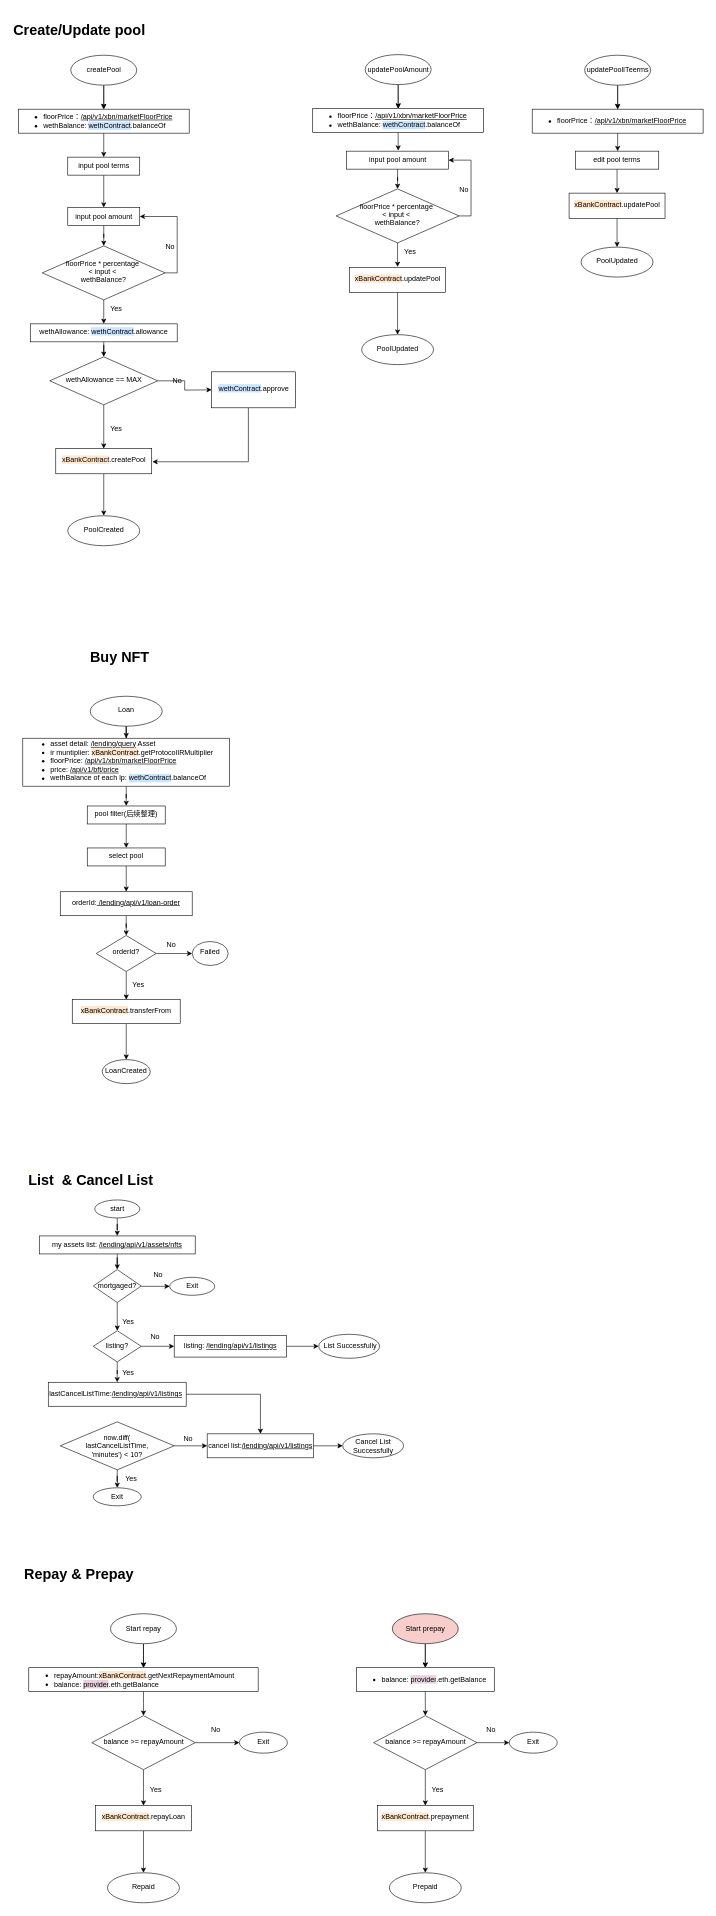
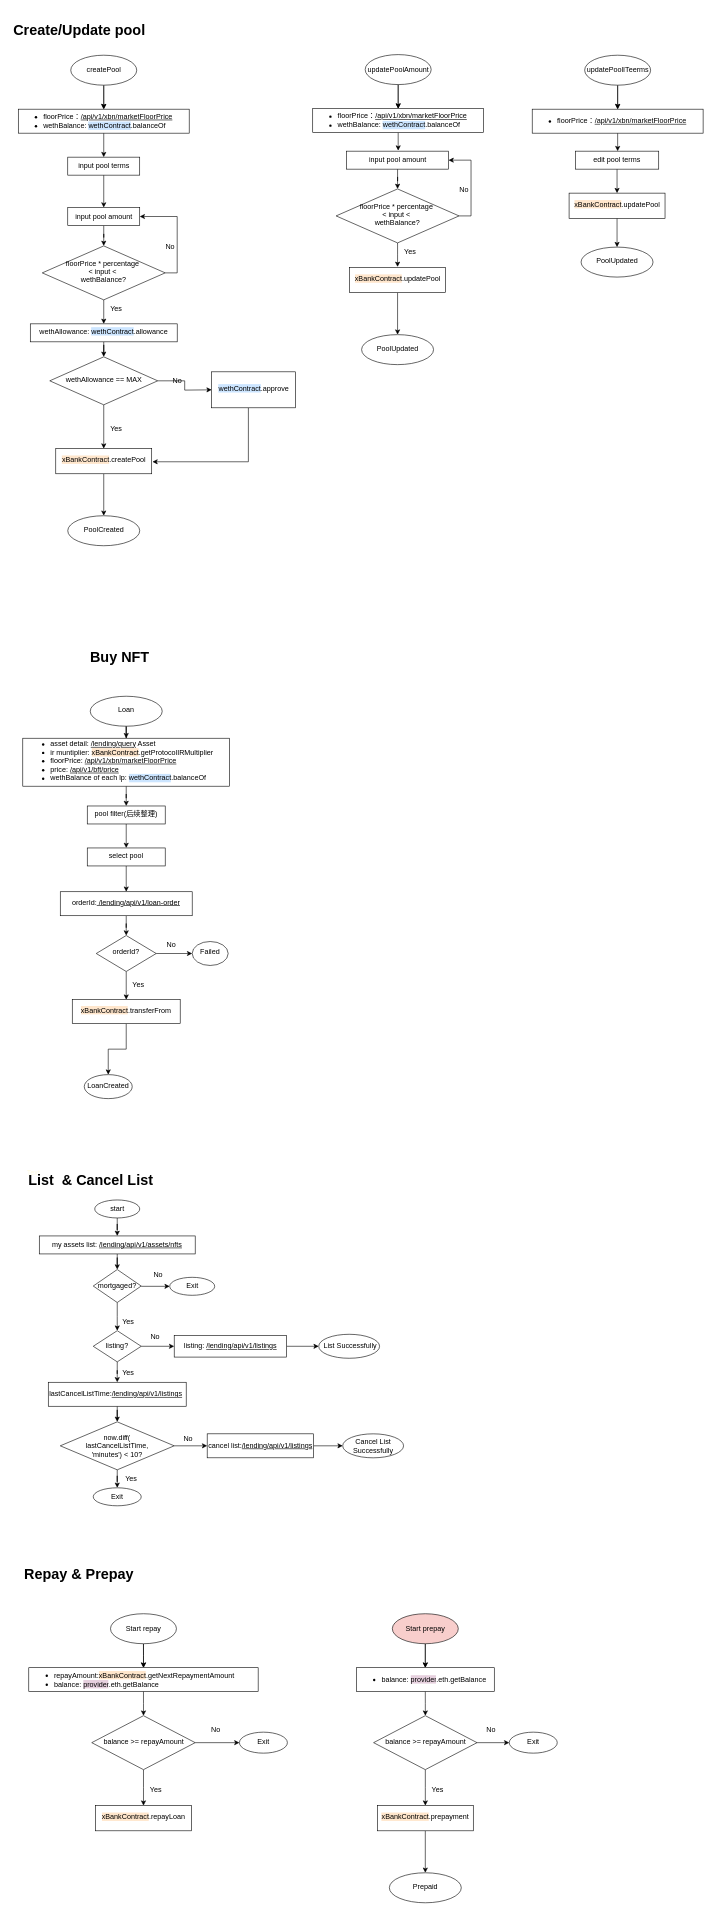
(126, 1072) -> (108, 1087)
(261, 1411) -> (117, 1417)
(144, 1851) -> none
(144, 1889) -> none
